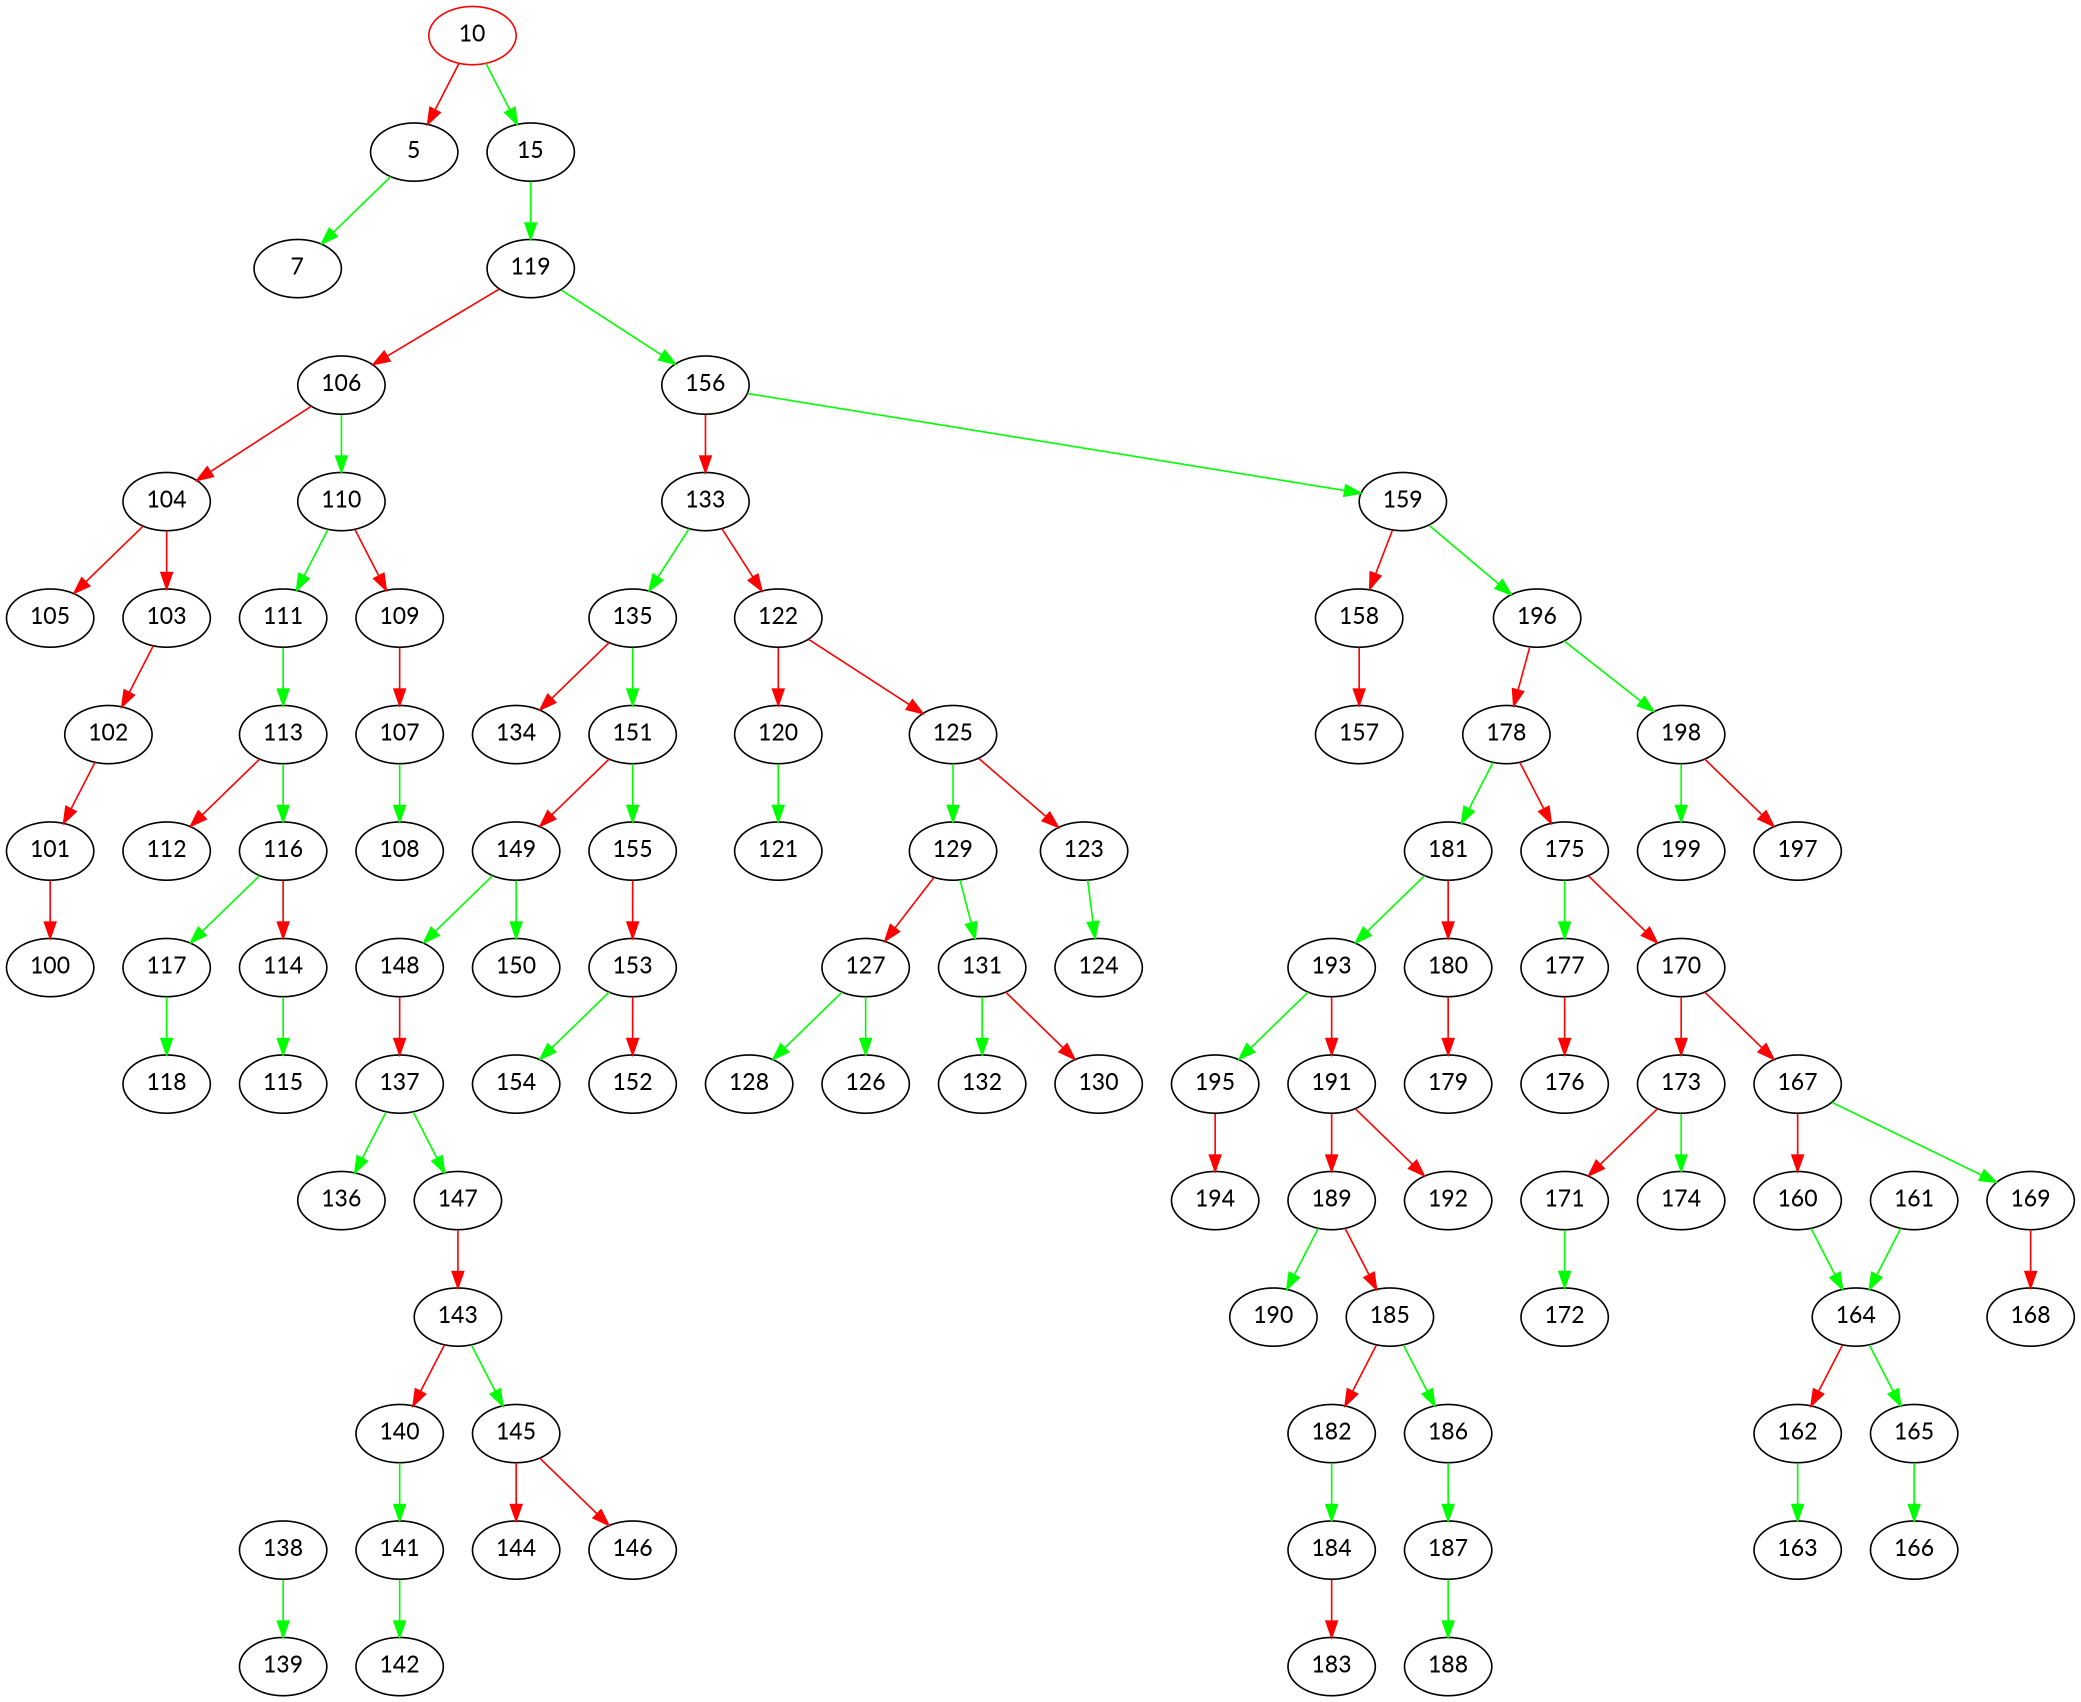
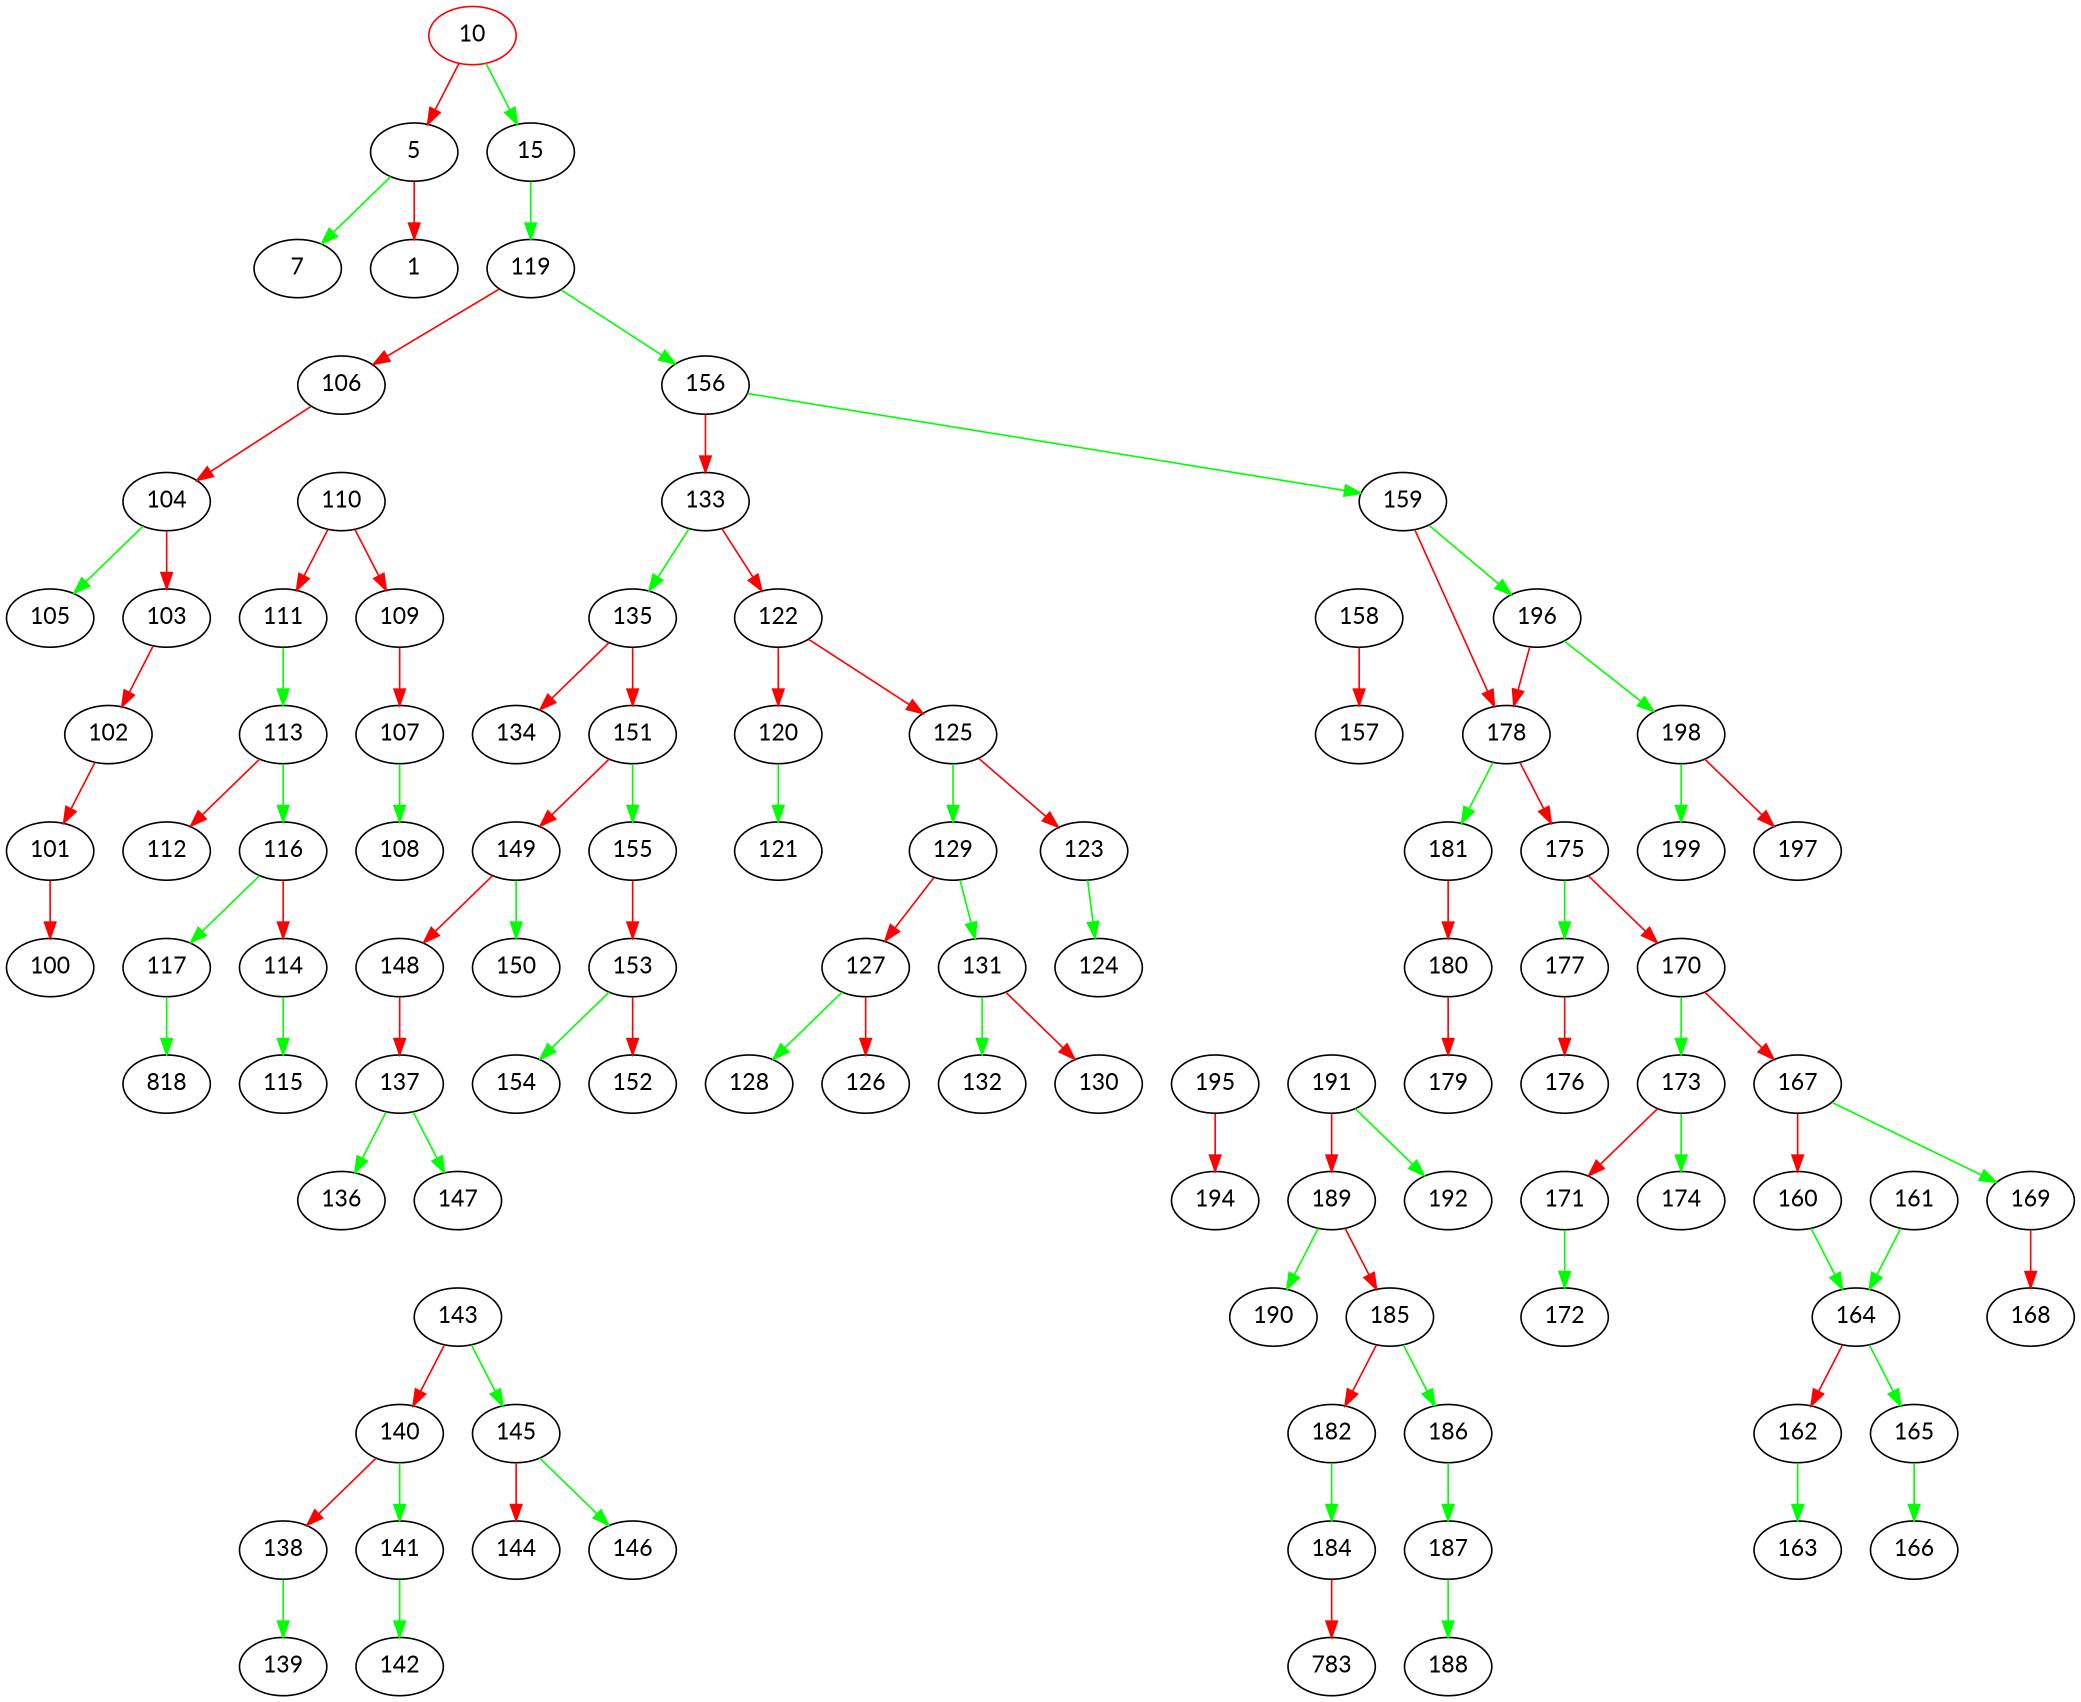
none -> (414, 269)
(341, 435) -> none
(1384, 552) -> (1451, 611)
(316, 553) -> (316, 553)
(114, 554) -> (114, 554)
(633, 668) -> (633, 668)
(464, 904) -> (464, 904)
(1332, 968) -> none
(866, 1018) -> (866, 1018)
(1681, 1018) -> (1681, 1018)
(167, 1084) -> (167, 1084)
(1384, 1137) -> (1384, 1137)
(458, 1251) -> none
none -> (347, 1486)
(568, 1486) -> (568, 1486)
(1332, 1667) -> (1332, 1667)
